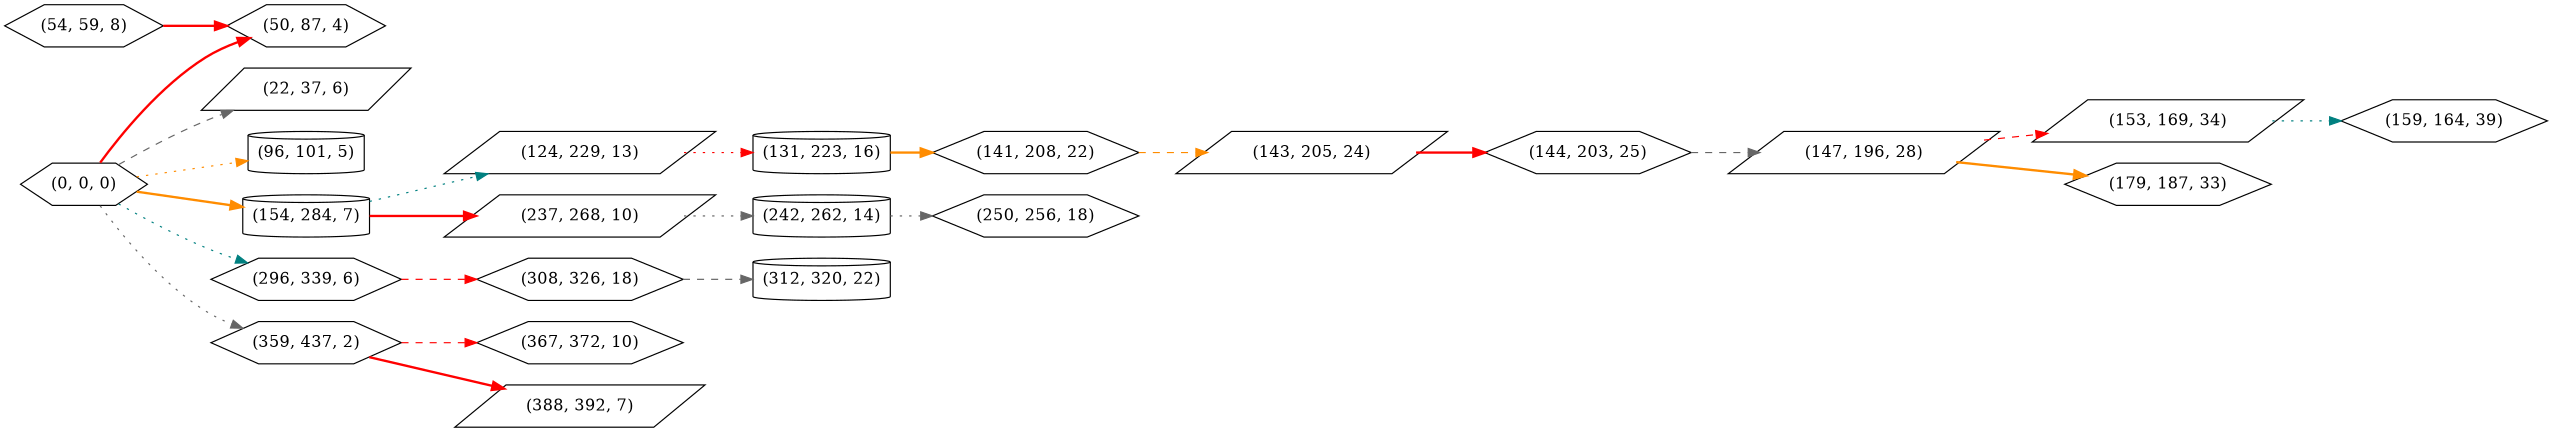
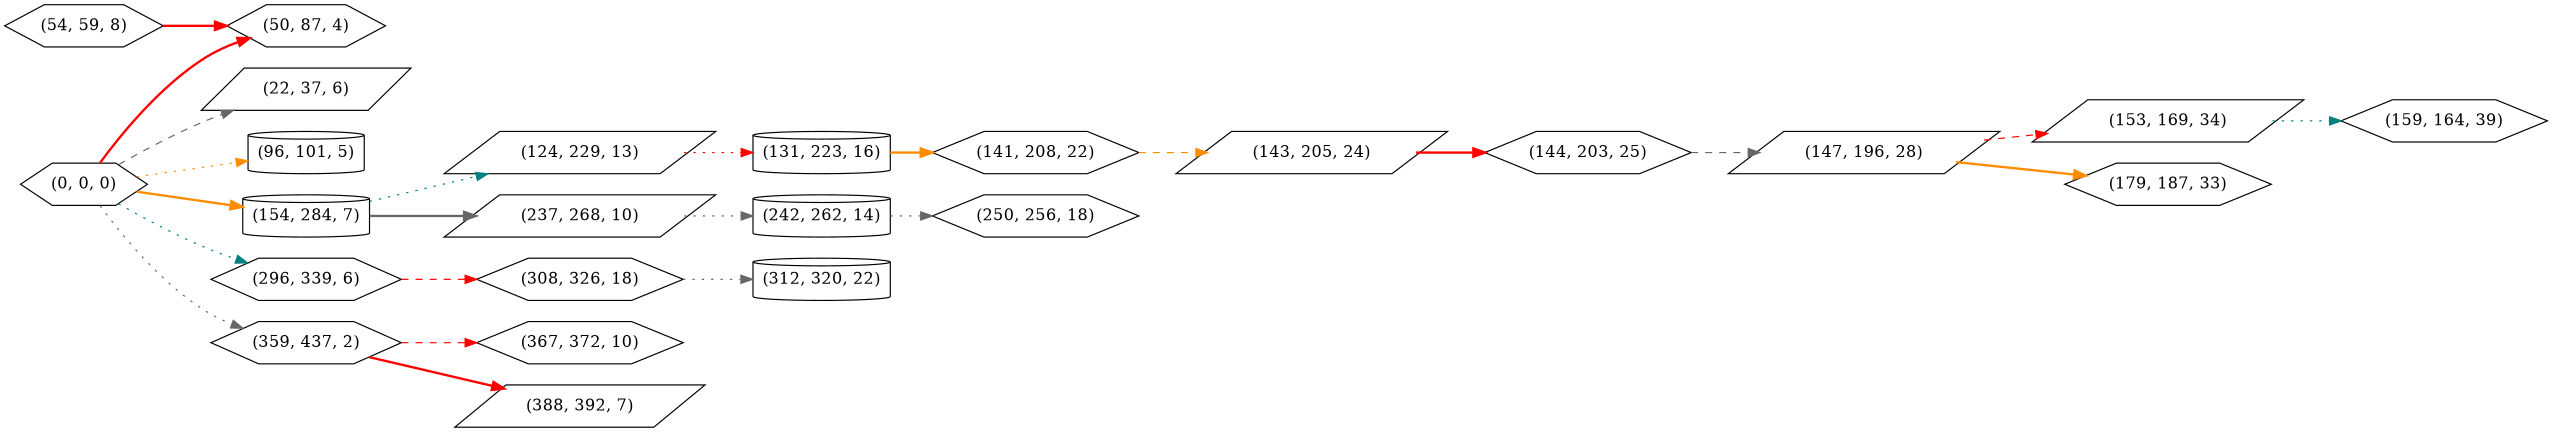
(417, 216) -> (417, 216)
(712, 279) -> (712, 279)
